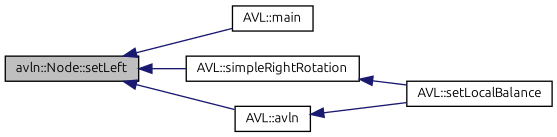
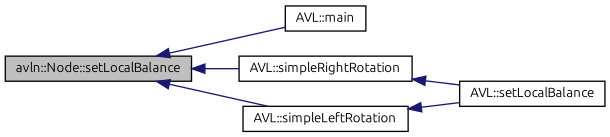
(72, 69) -> (98, 69)
(273, 119) -> (326, 119)
